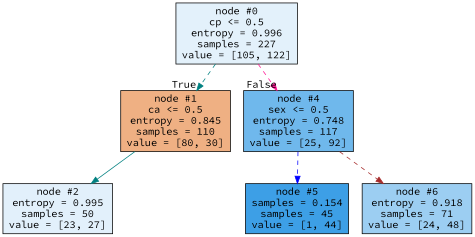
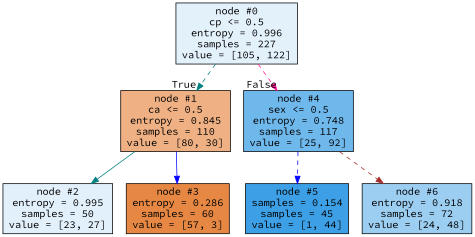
none -> (178, 209)
(417, 209) -> (417, 209)
